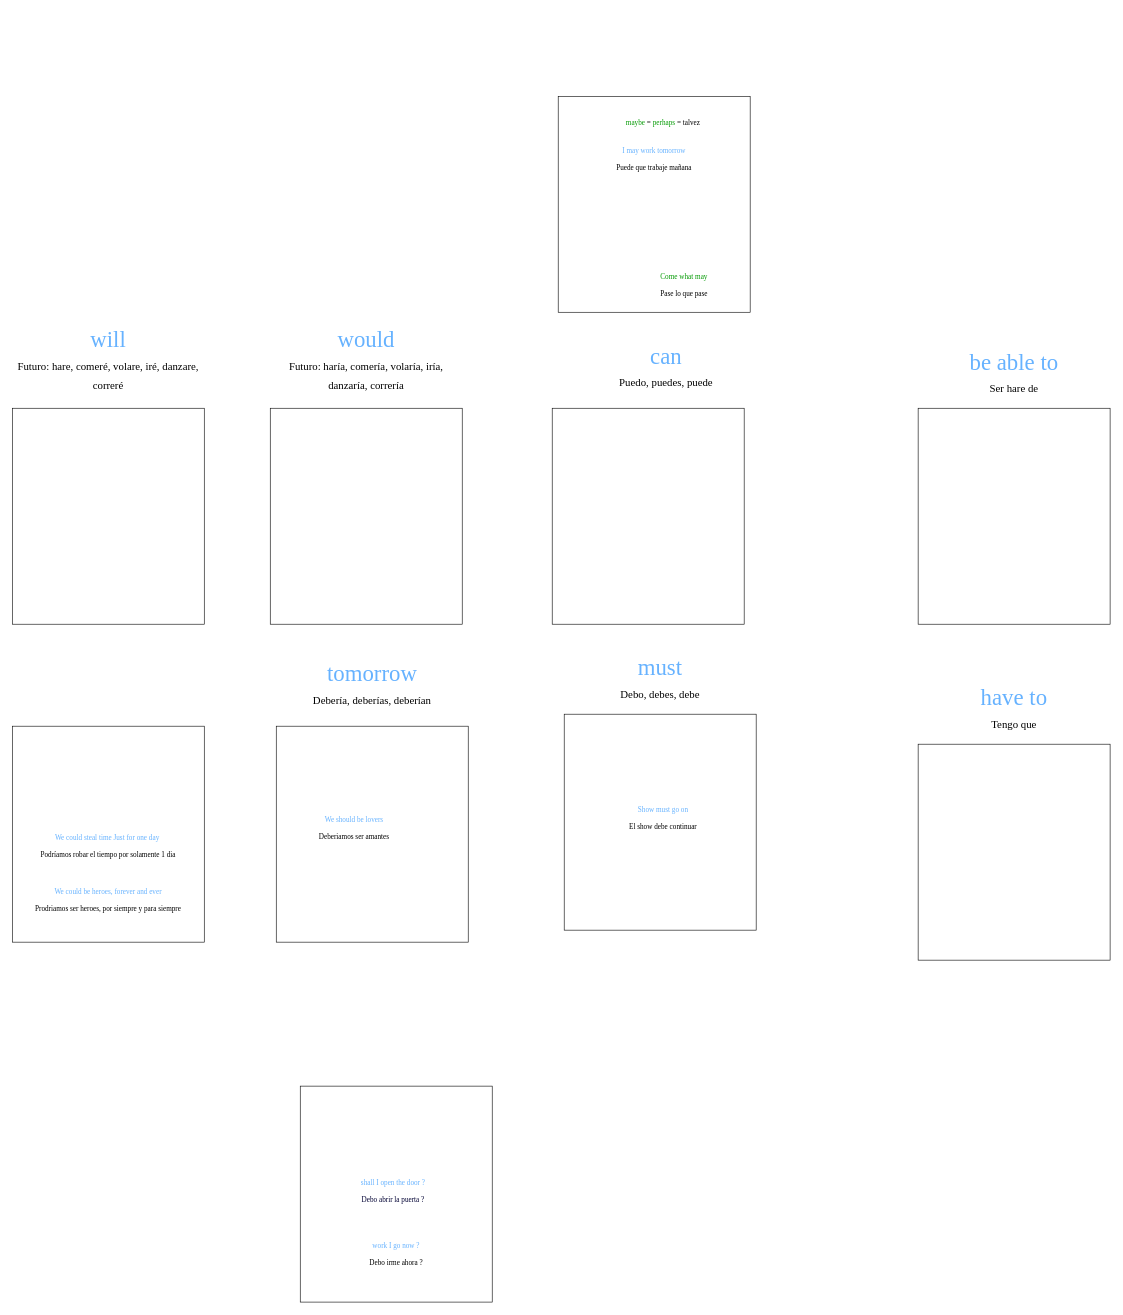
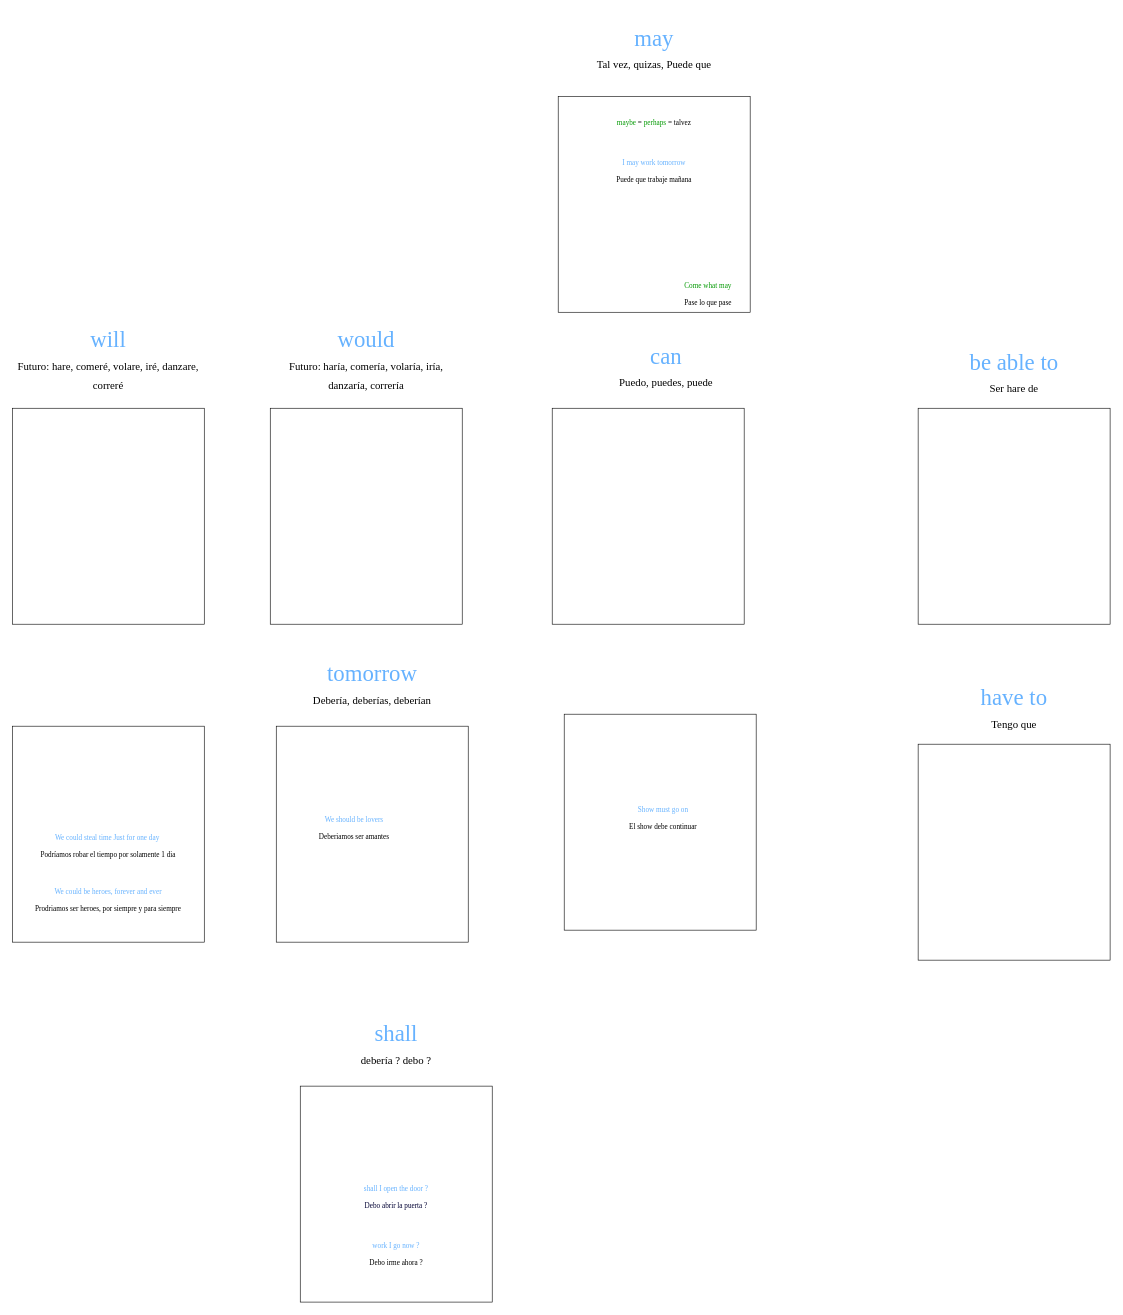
none -> (654, 48)
(663, 123) -> (654, 123)
(654, 159) -> (654, 171)
(684, 285) -> (708, 294)
(660, 678) -> none
none -> (396, 1044)
(393, 1191) -> (396, 1197)
